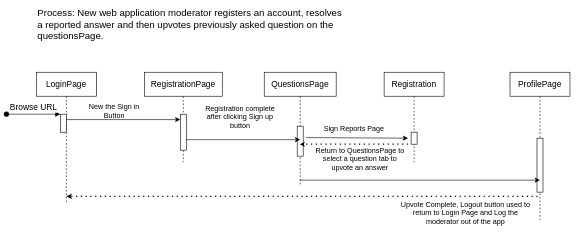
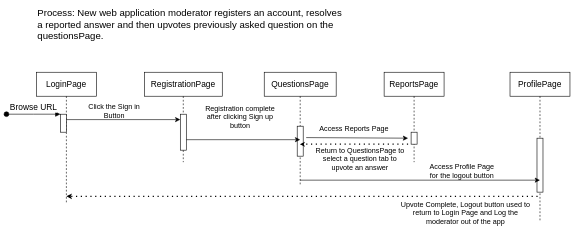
(414, 84) -> (414, 84)
(114, 111) -> (114, 111)
(354, 129) -> (354, 129)
none -> (462, 171)
